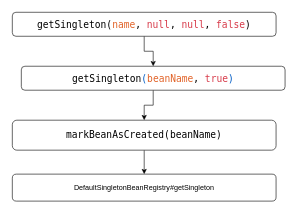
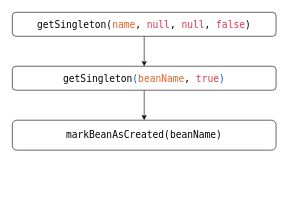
(153, 78) -> (144, 78)
(144, 168) -> none
(144, 188) -> none
